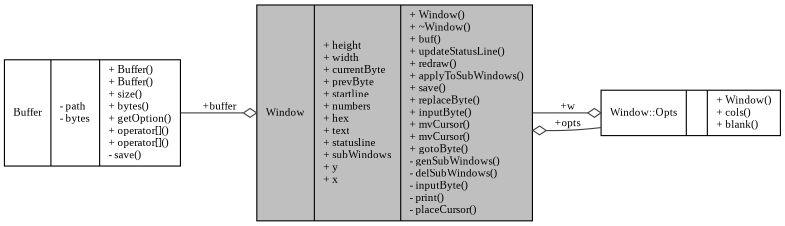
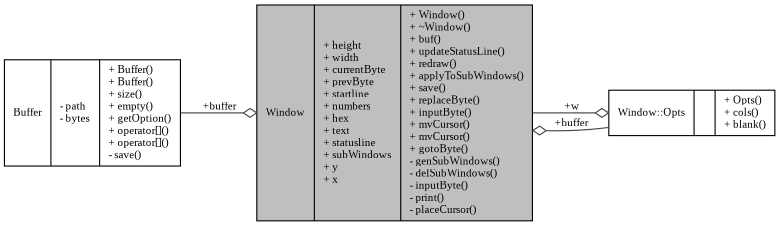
(744, 100) -> (743, 100)
(129, 106) -> (131, 106)
(567, 123) -> (571, 123)
